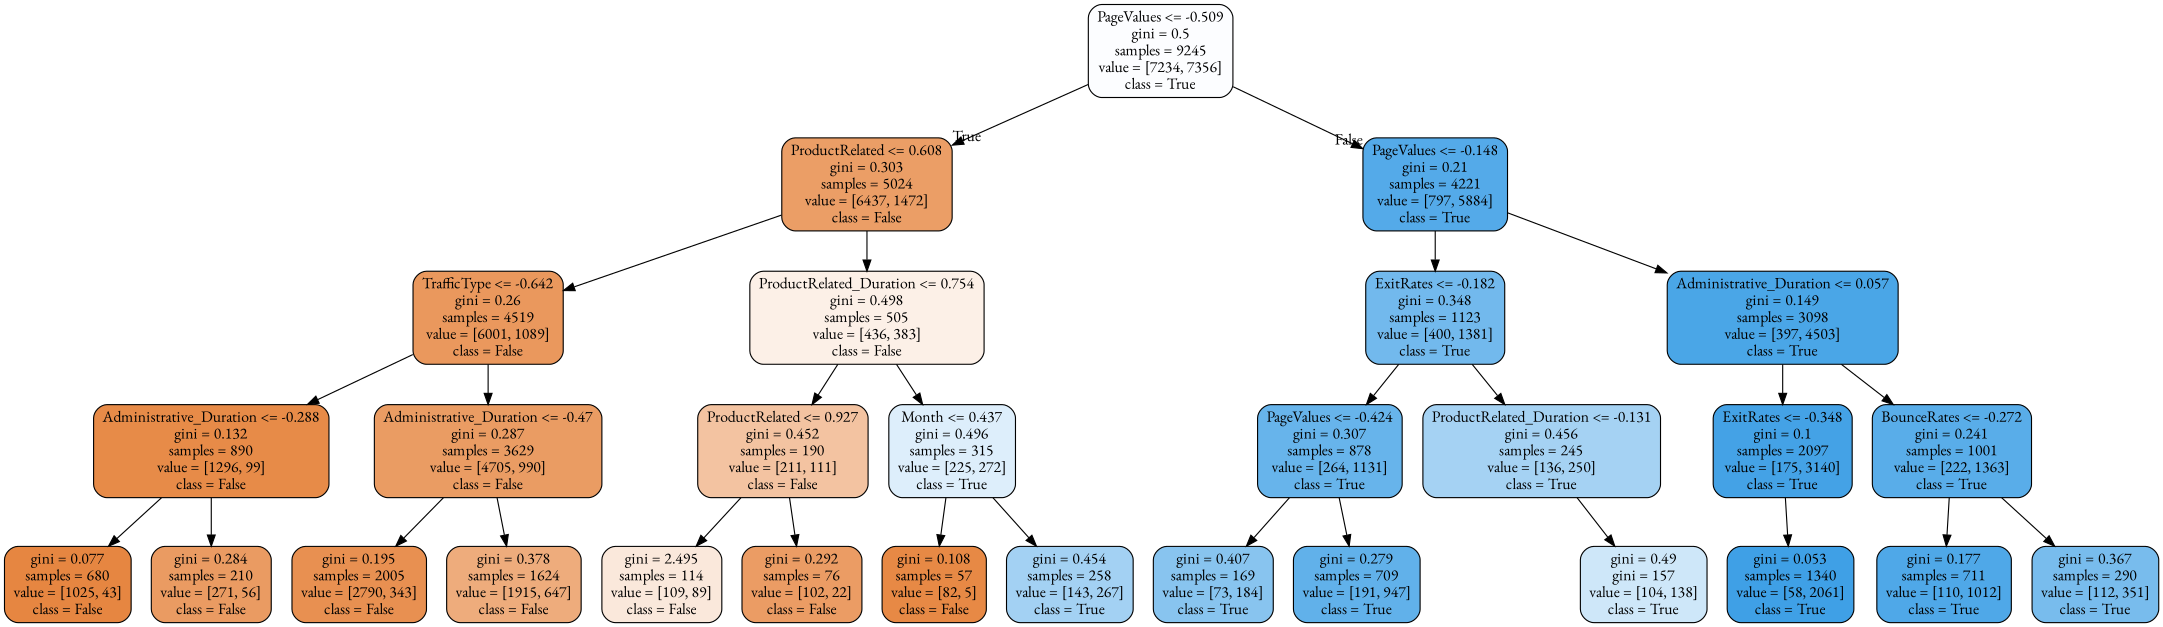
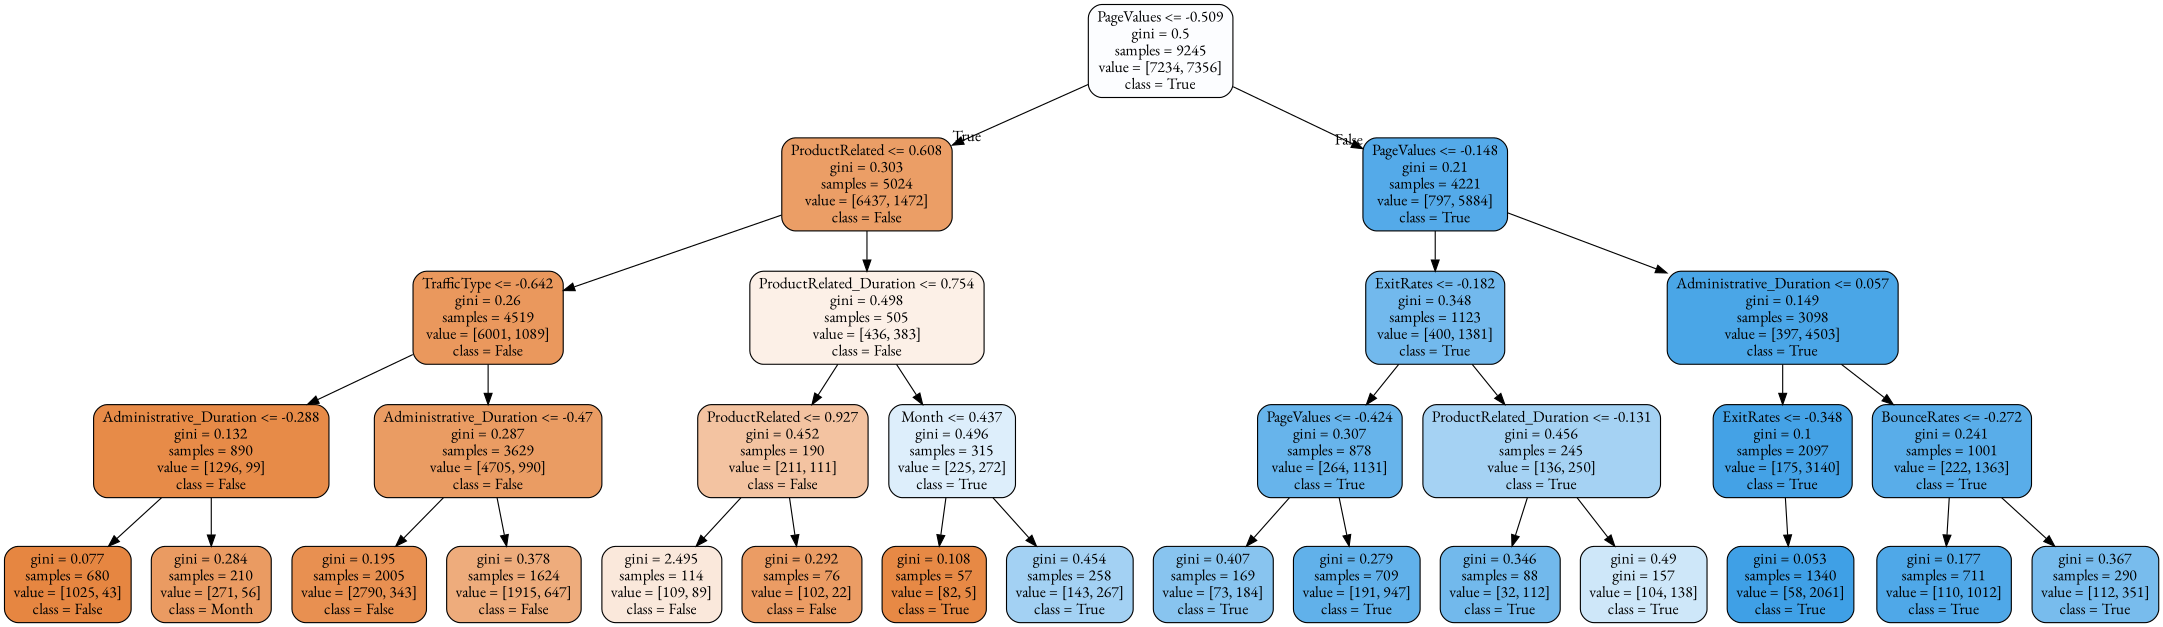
(211, 585) -> (211, 585)
(934, 585) -> (934, 585)
none -> (1500, 585)
